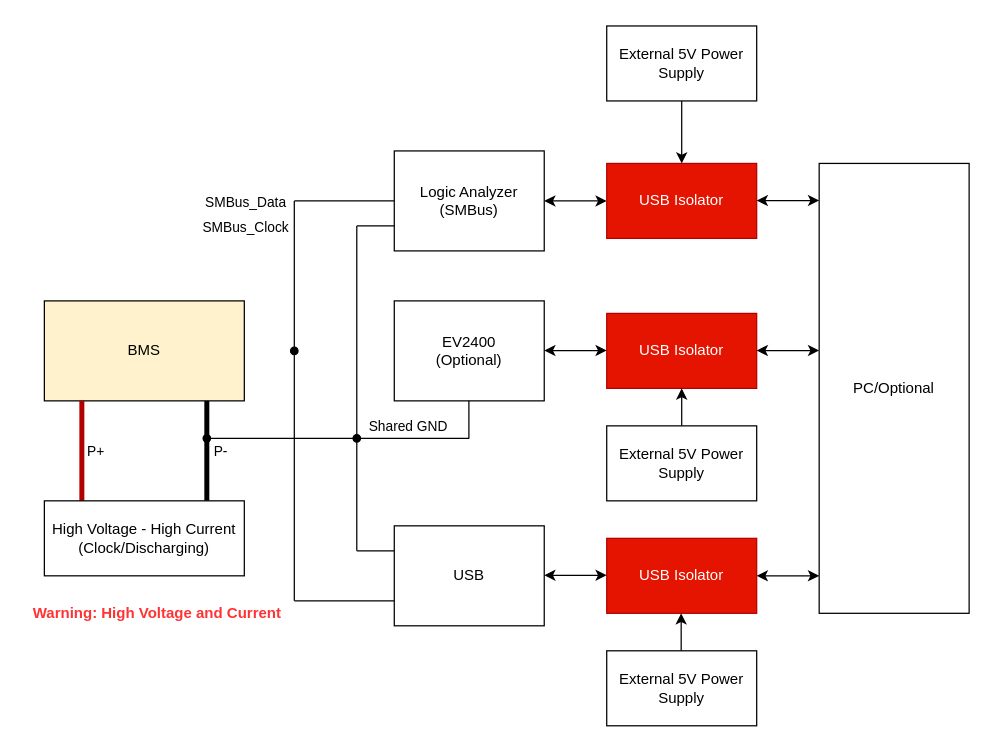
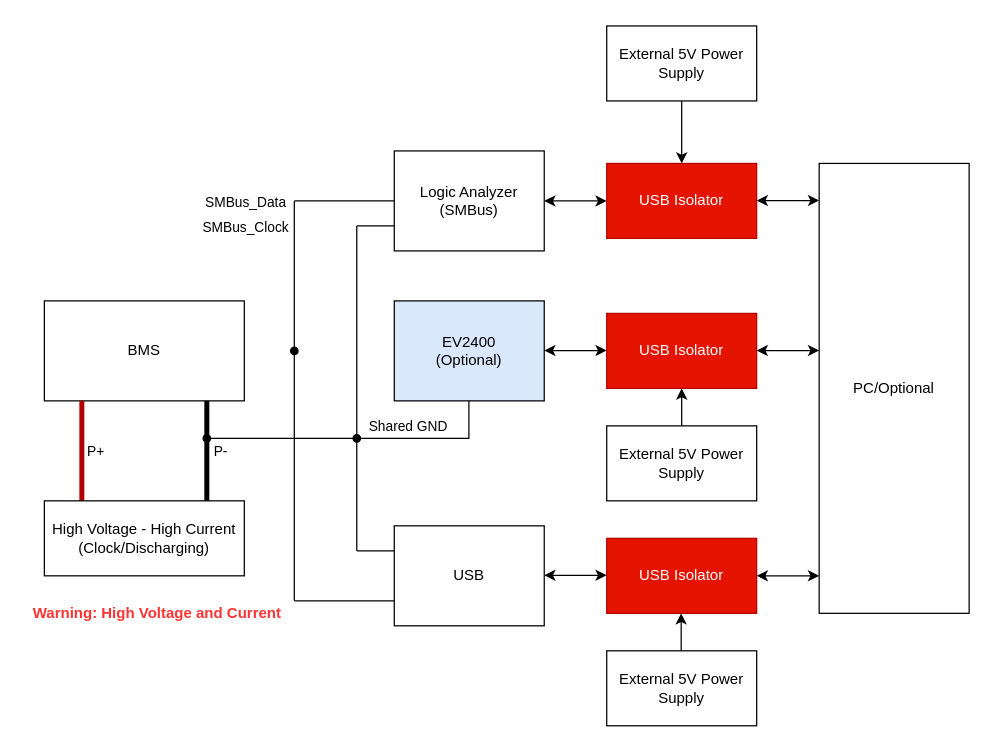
(144, 351) -> (144, 351)
(469, 351) -> (469, 351)
